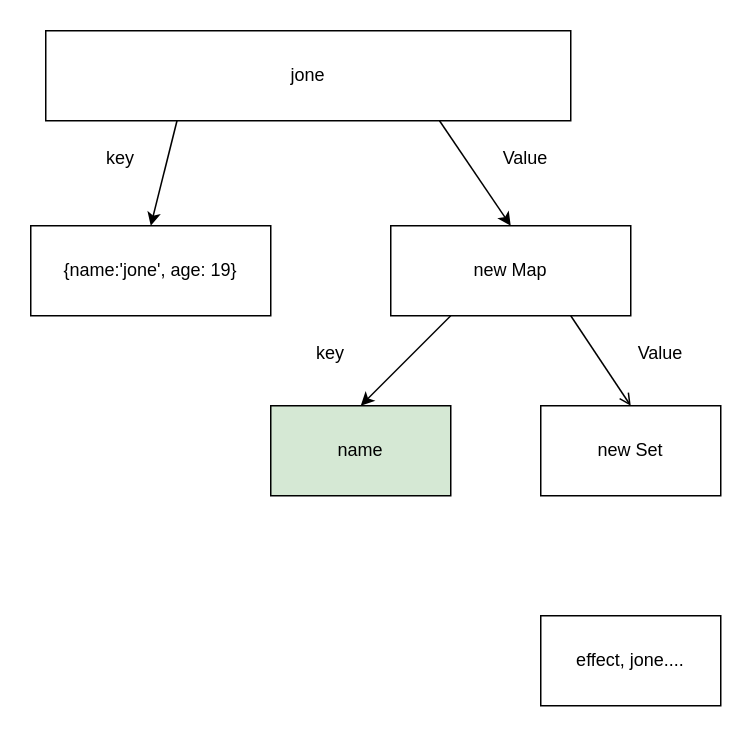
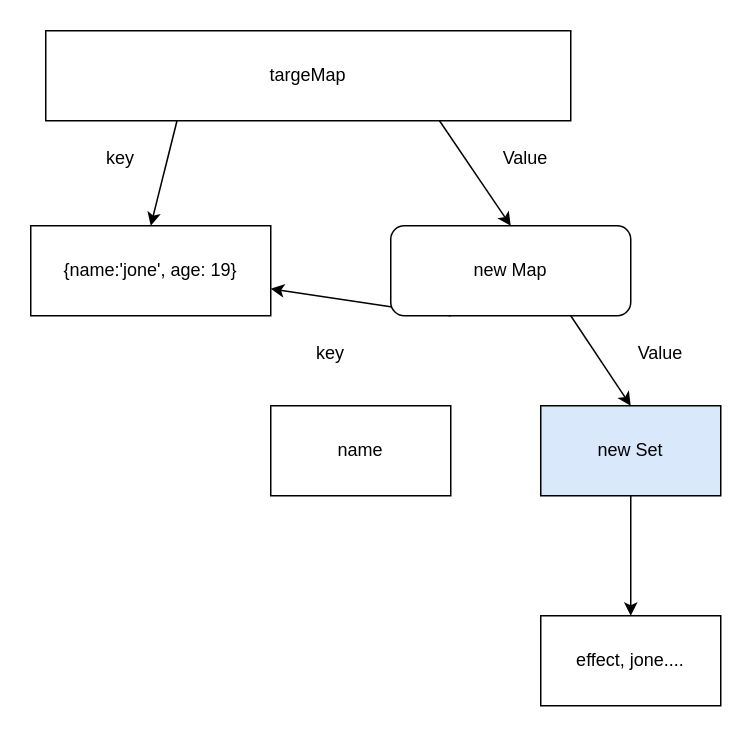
(308, 76) -> (308, 76)
(511, 271) -> (511, 271)
(409, 357) -> (339, 299)
(626, 398) -> (624, 396)
(361, 451) -> (361, 451)
(631, 451) -> (631, 451)
none -> (631, 551)
